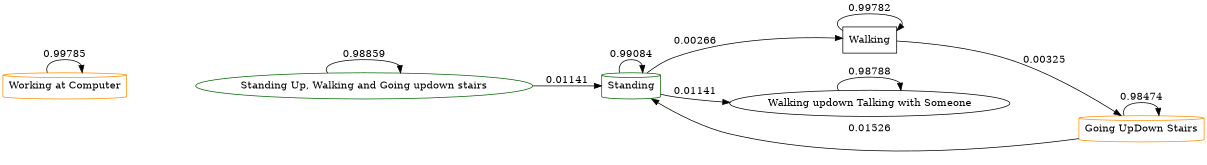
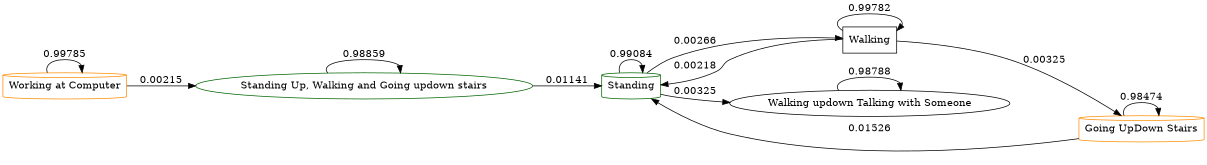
none -> (752, 51)
none -> (158, 86)
(695, 91) -> (695, 91)
